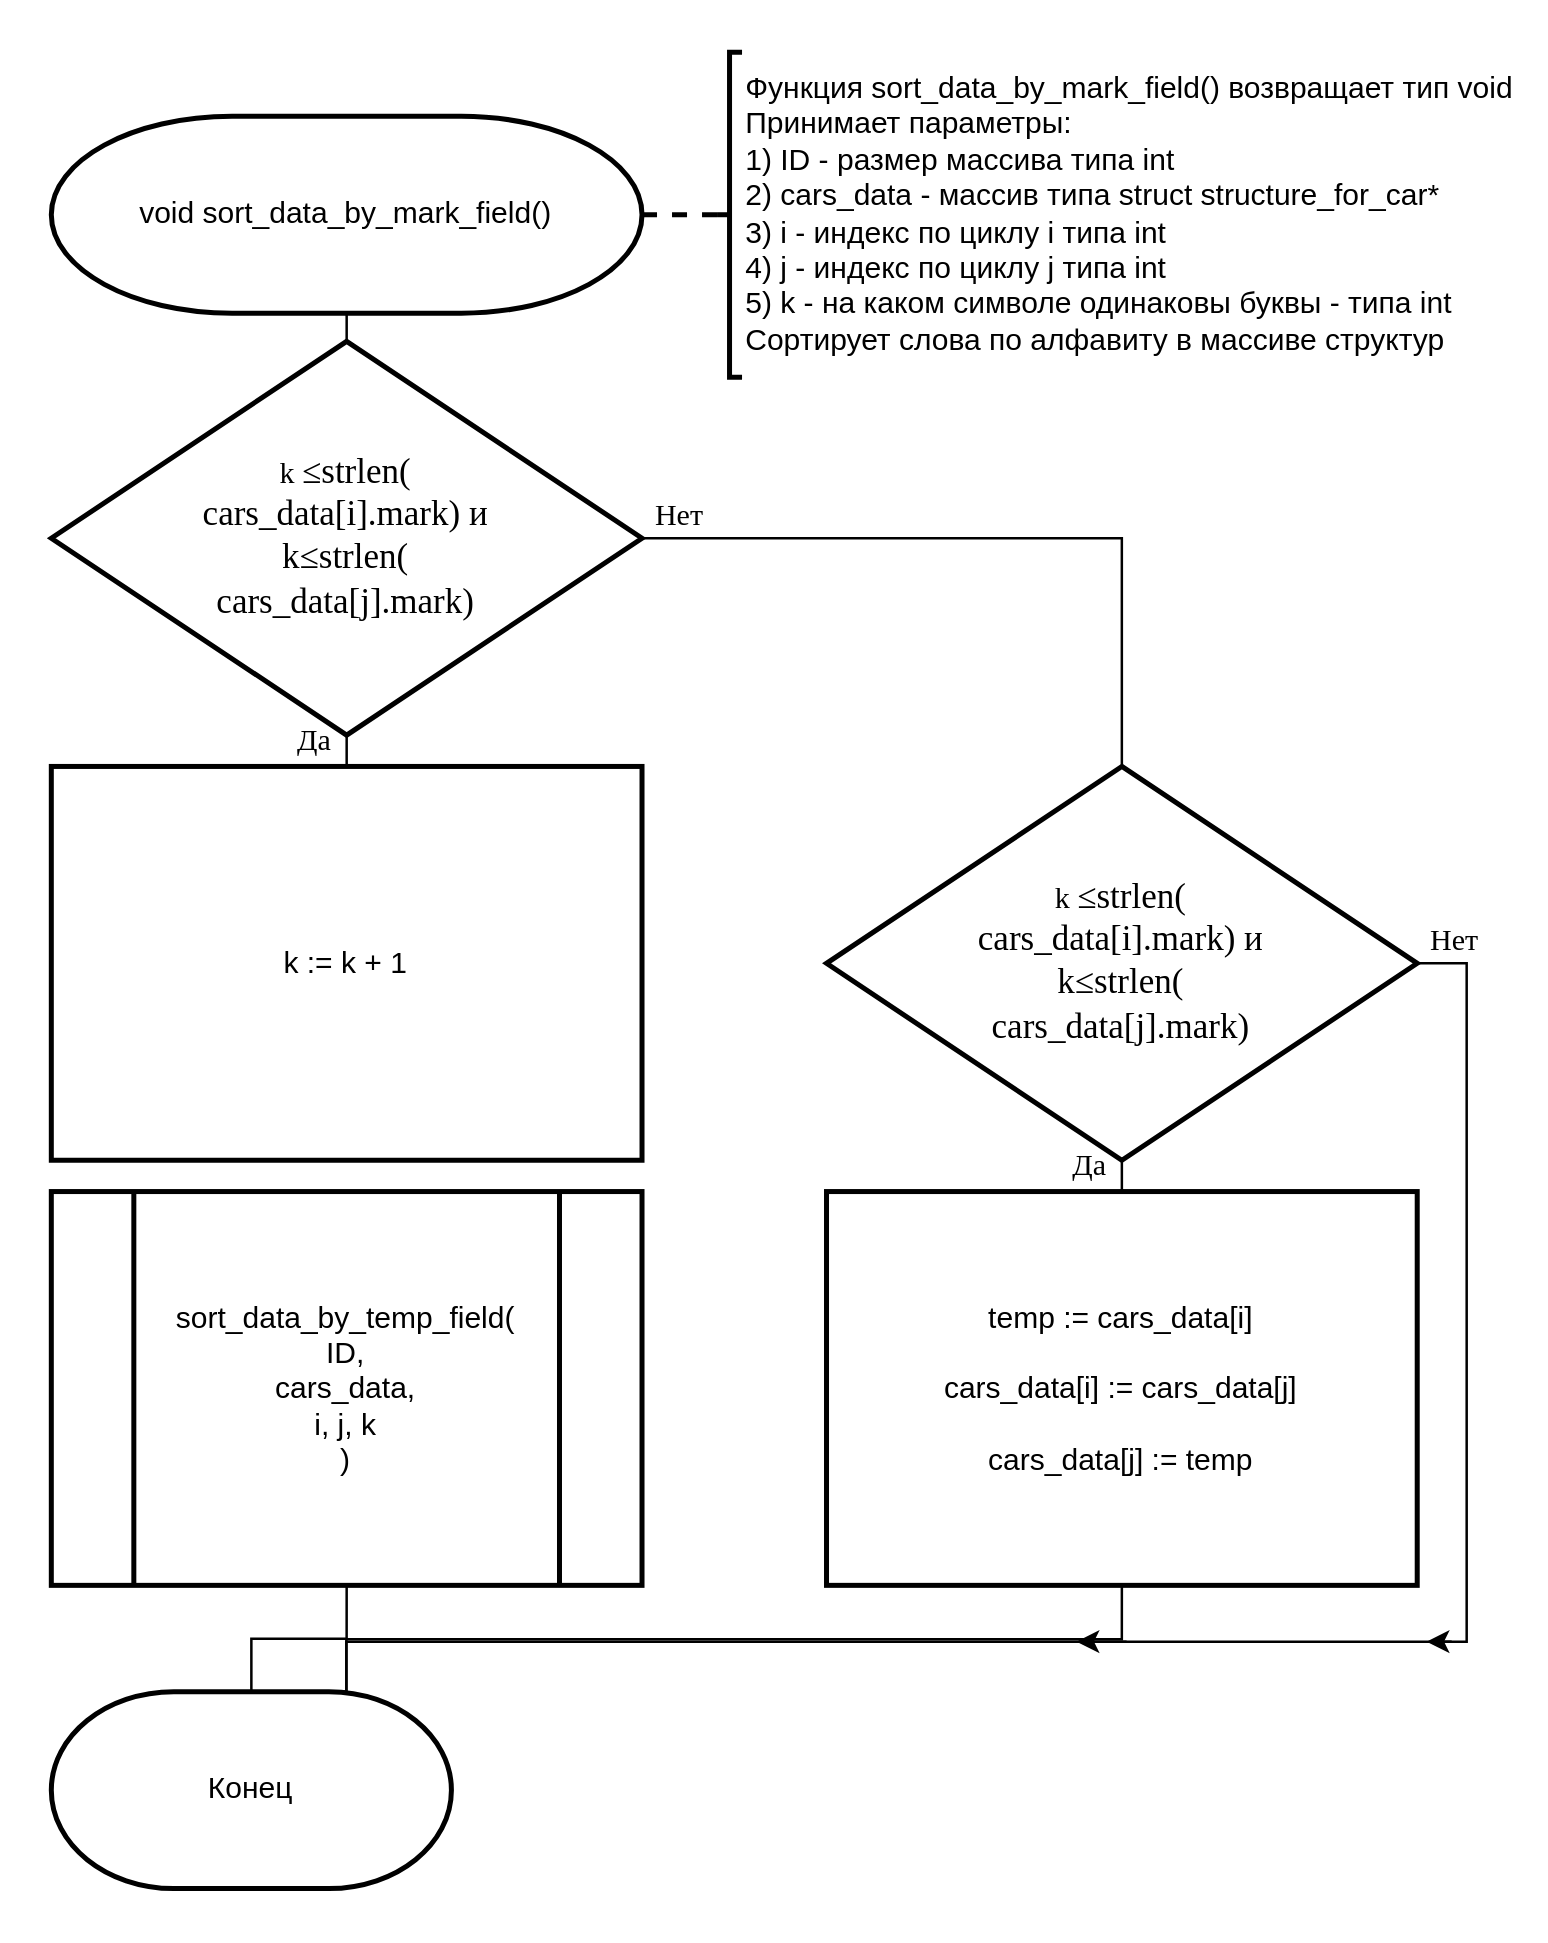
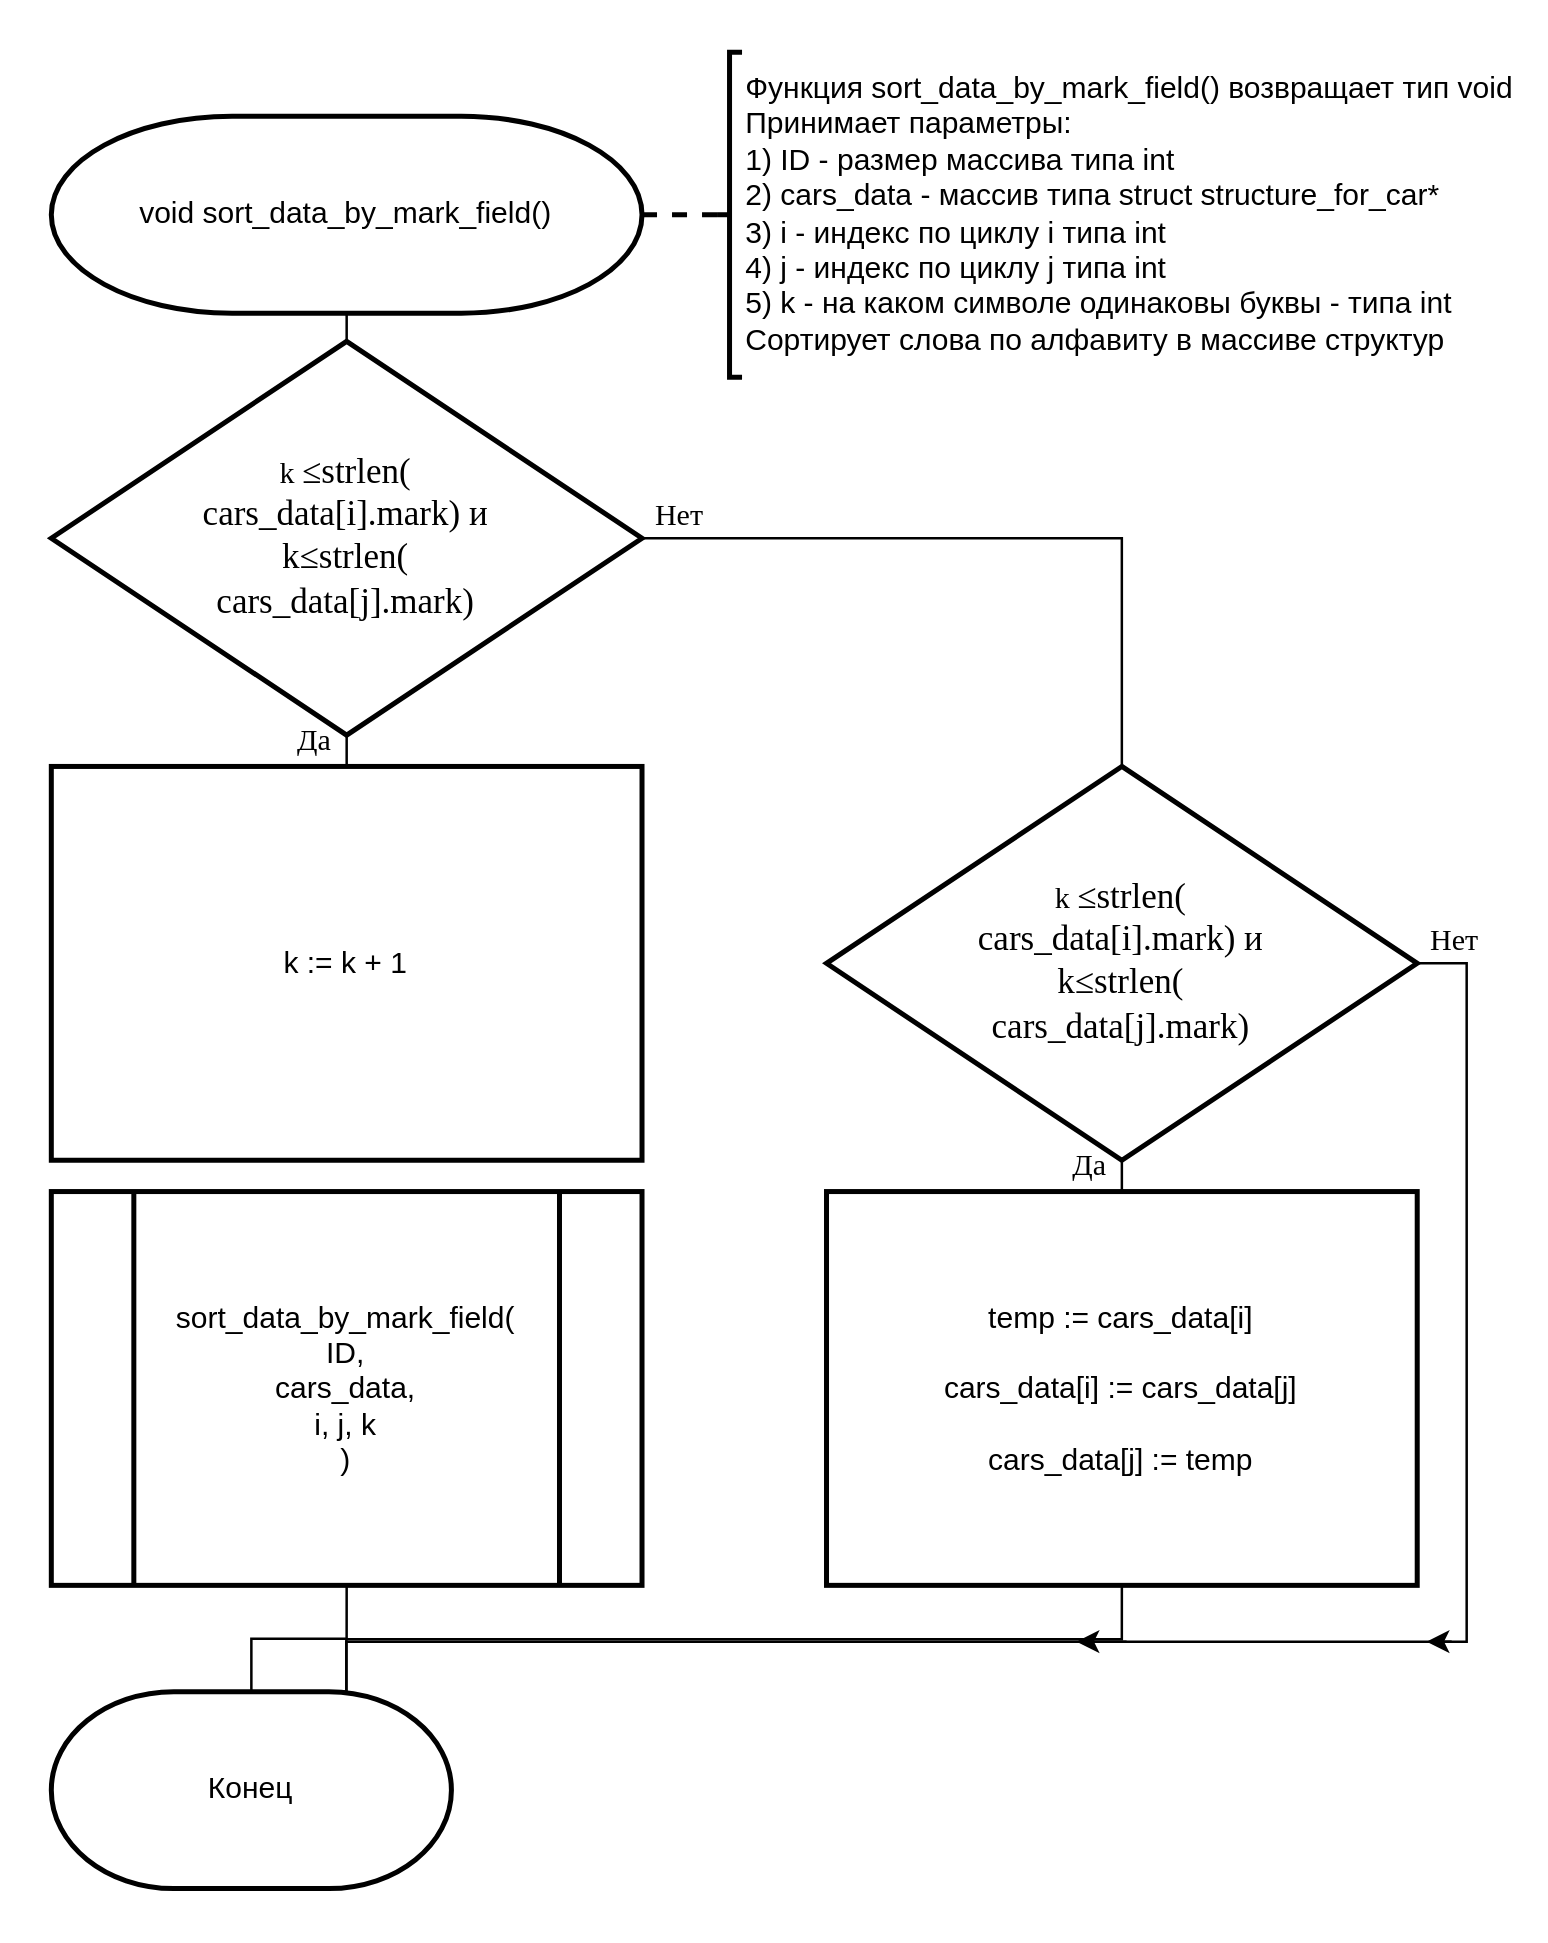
(346, 1389) -> (346, 1389)
